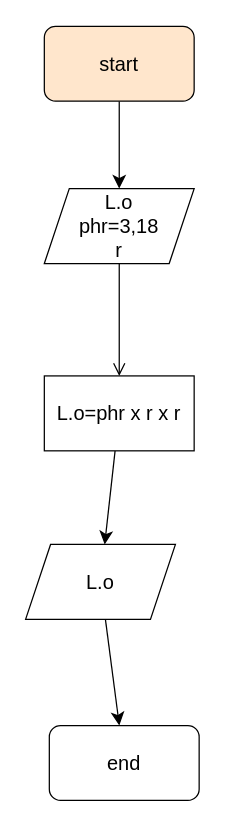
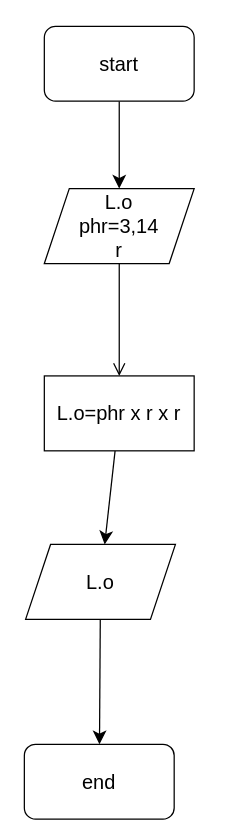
(119, 63) -> (119, 63)
(119, 226) -> (119, 226)
(124, 763) -> (99, 782)
